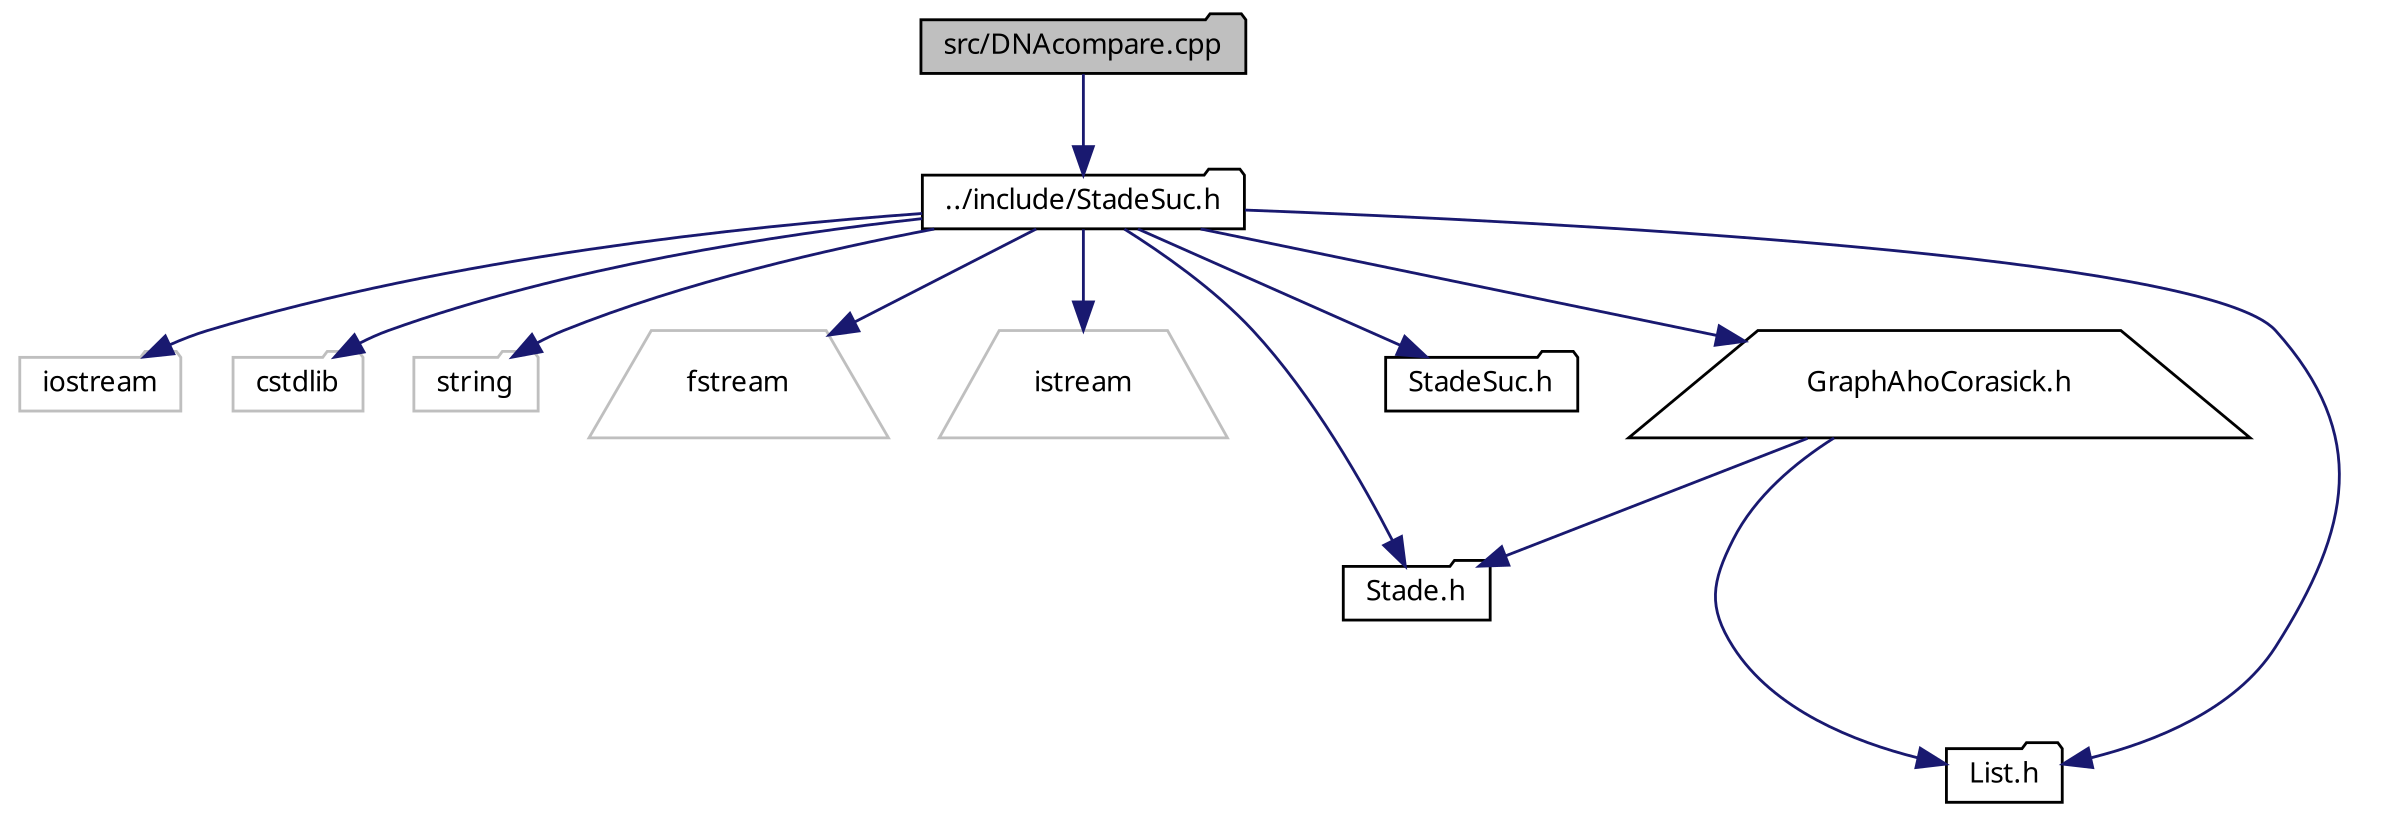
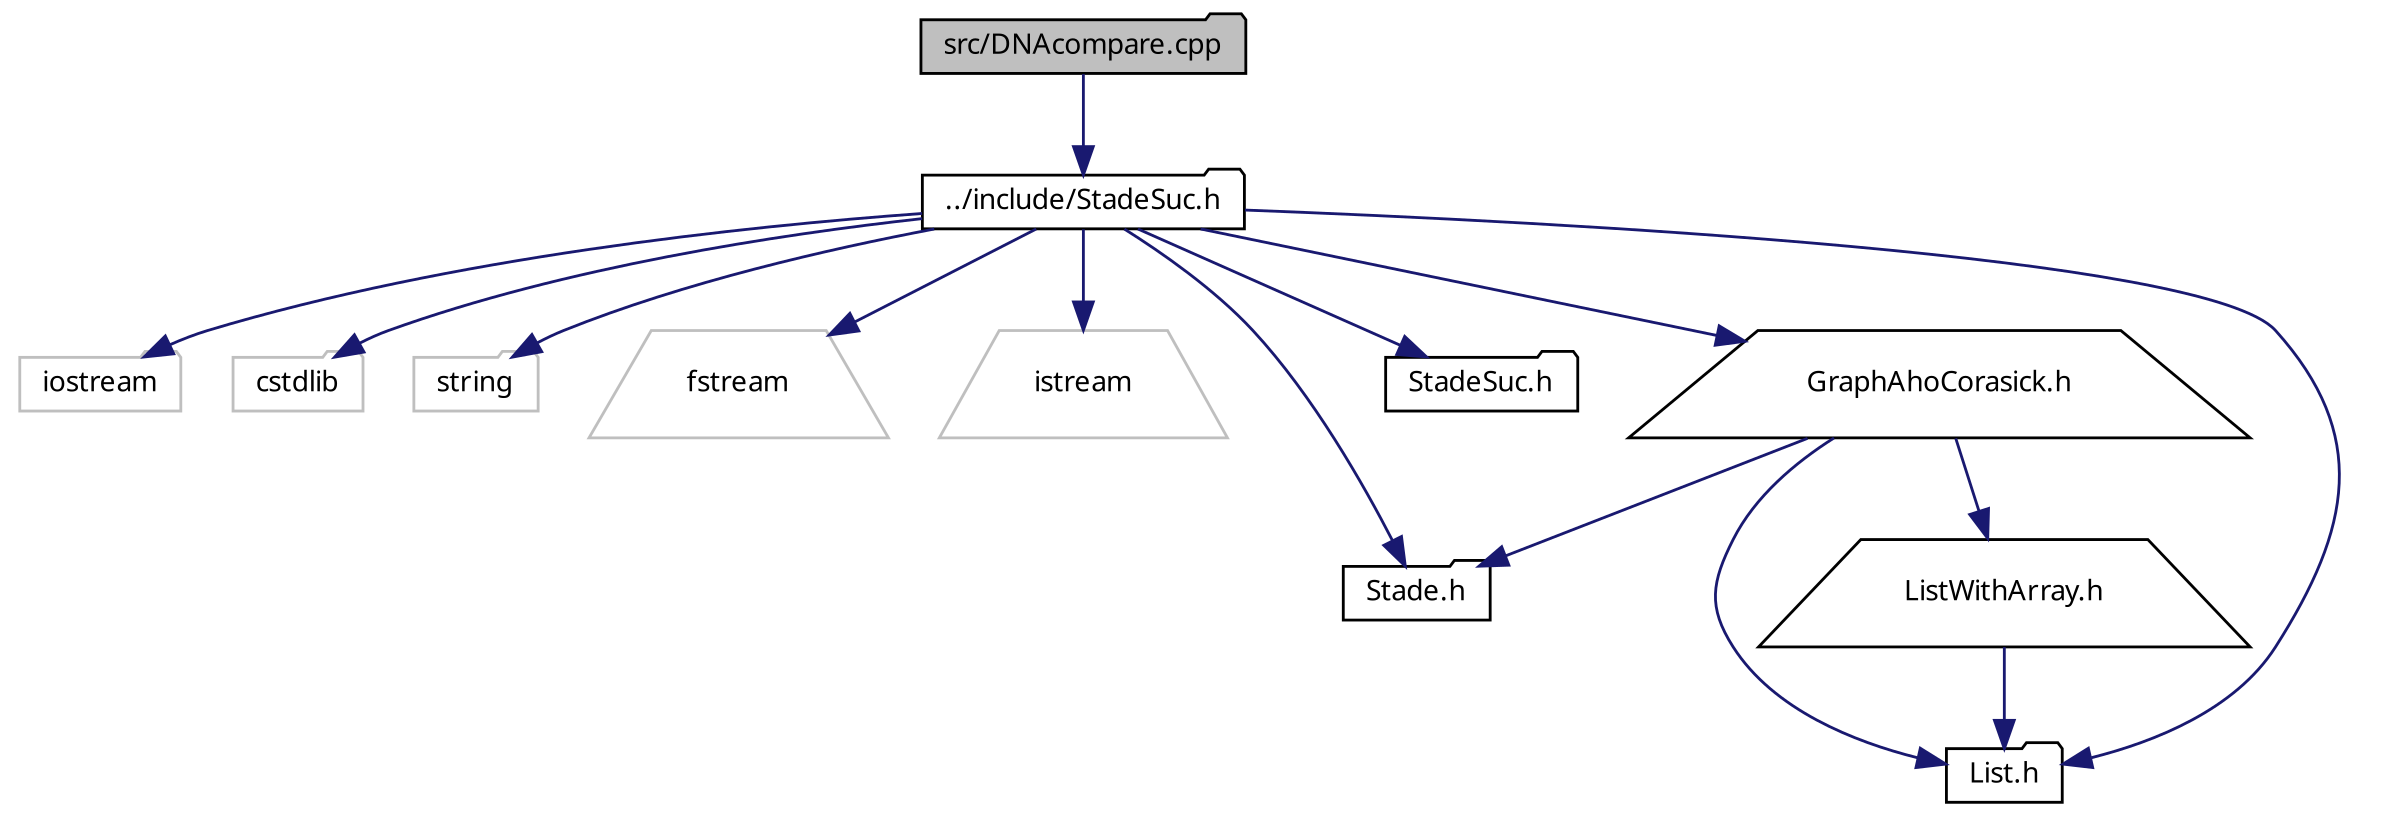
none -> (2004, 593)
